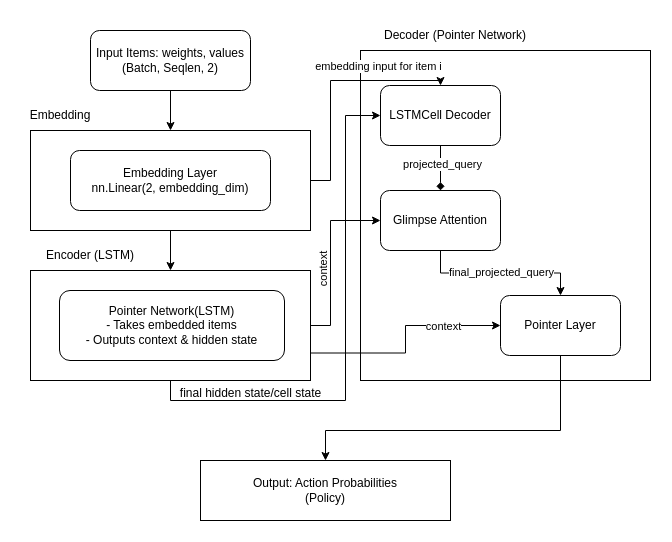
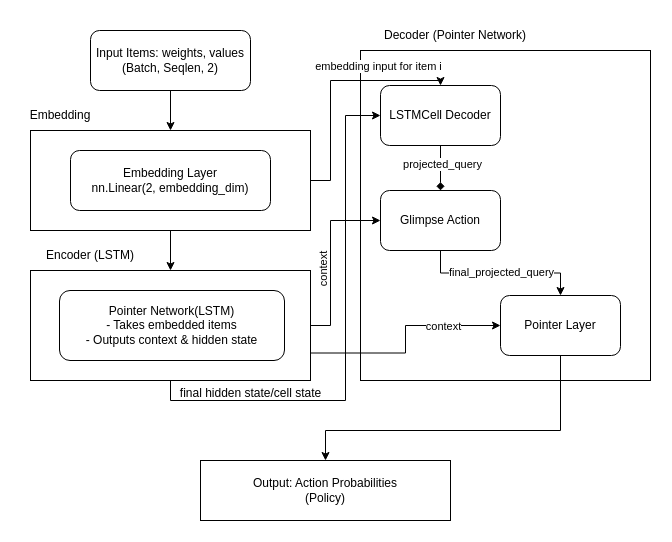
(441, 221) -> (441, 221)
